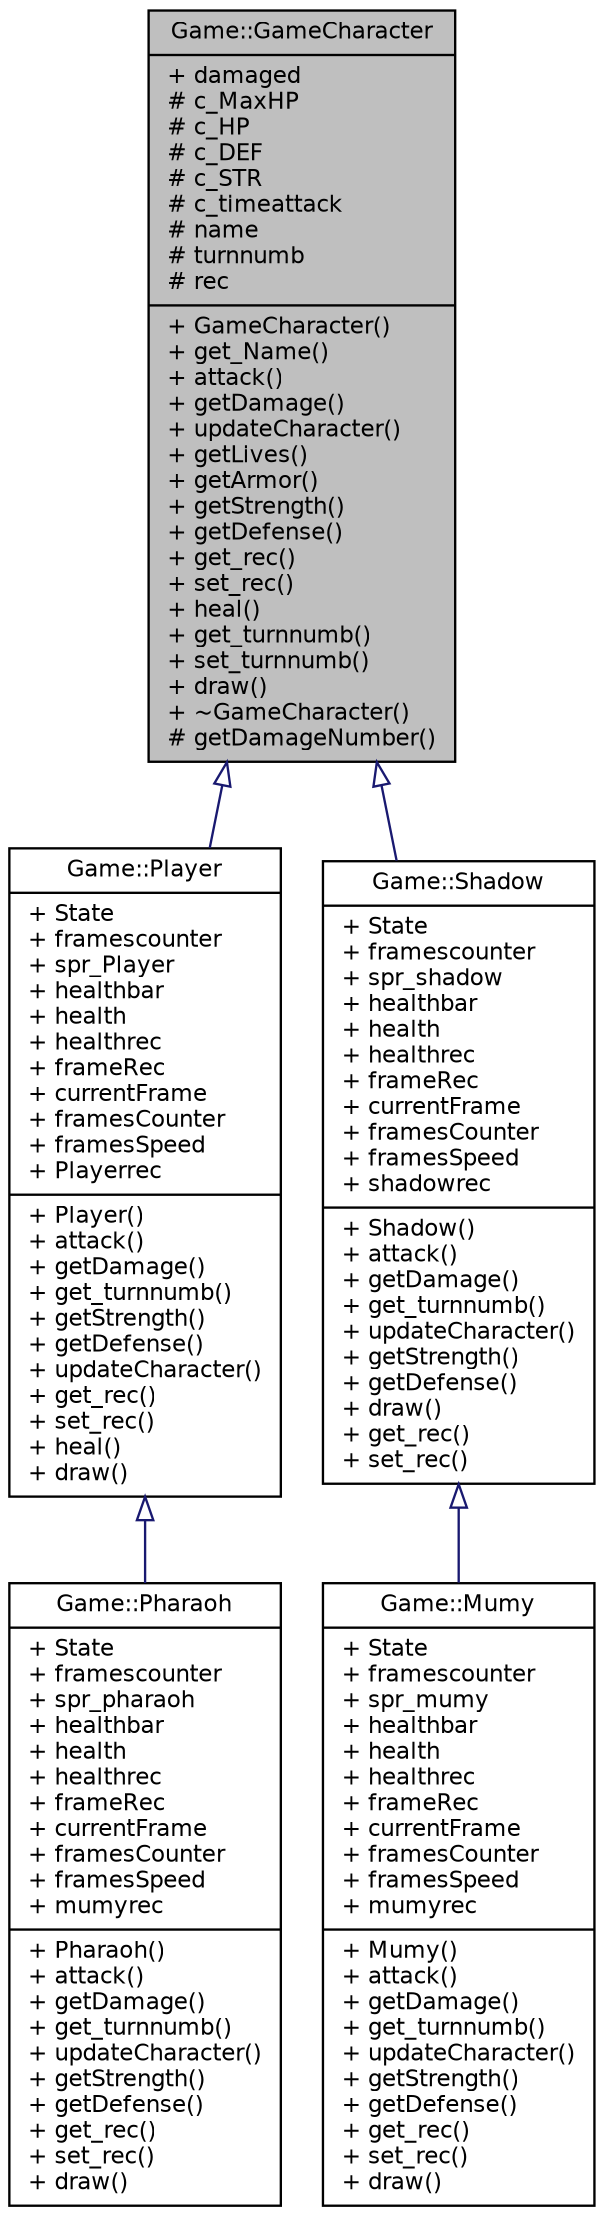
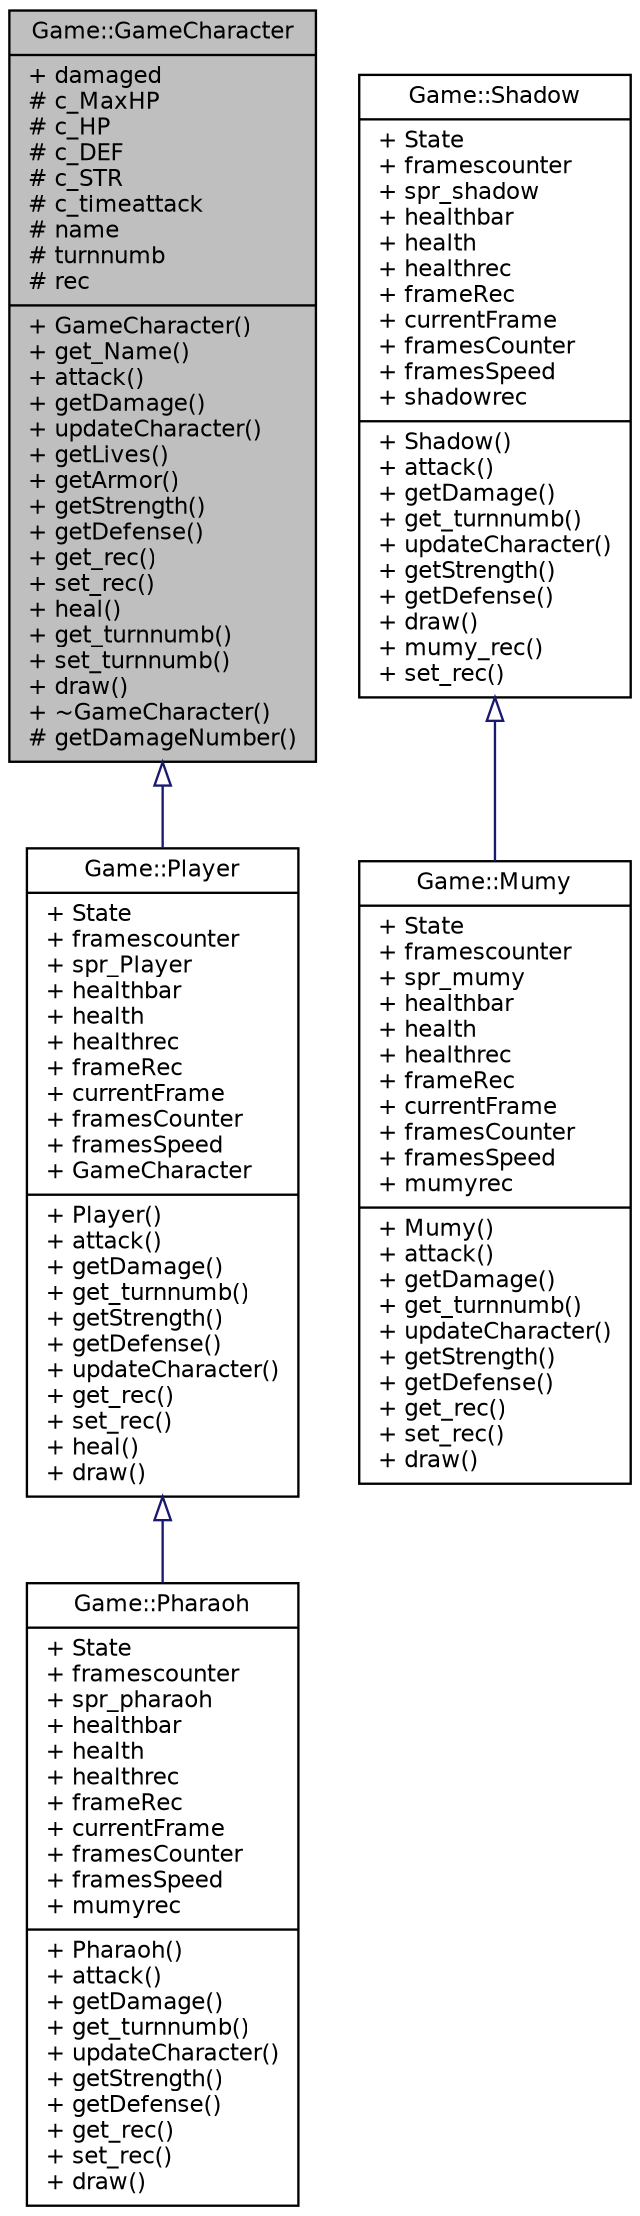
(389, 823) -> none
(96, 1171) -> (149, 1171)
(406, 1435) -> (461, 648)
